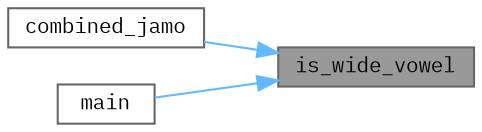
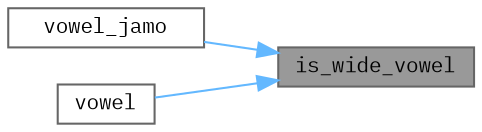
(106, 28) -> (106, 28)
(106, 104) -> (106, 104)
